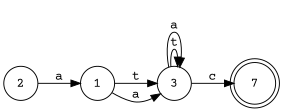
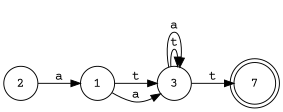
(213, 76) -> (213, 76)
